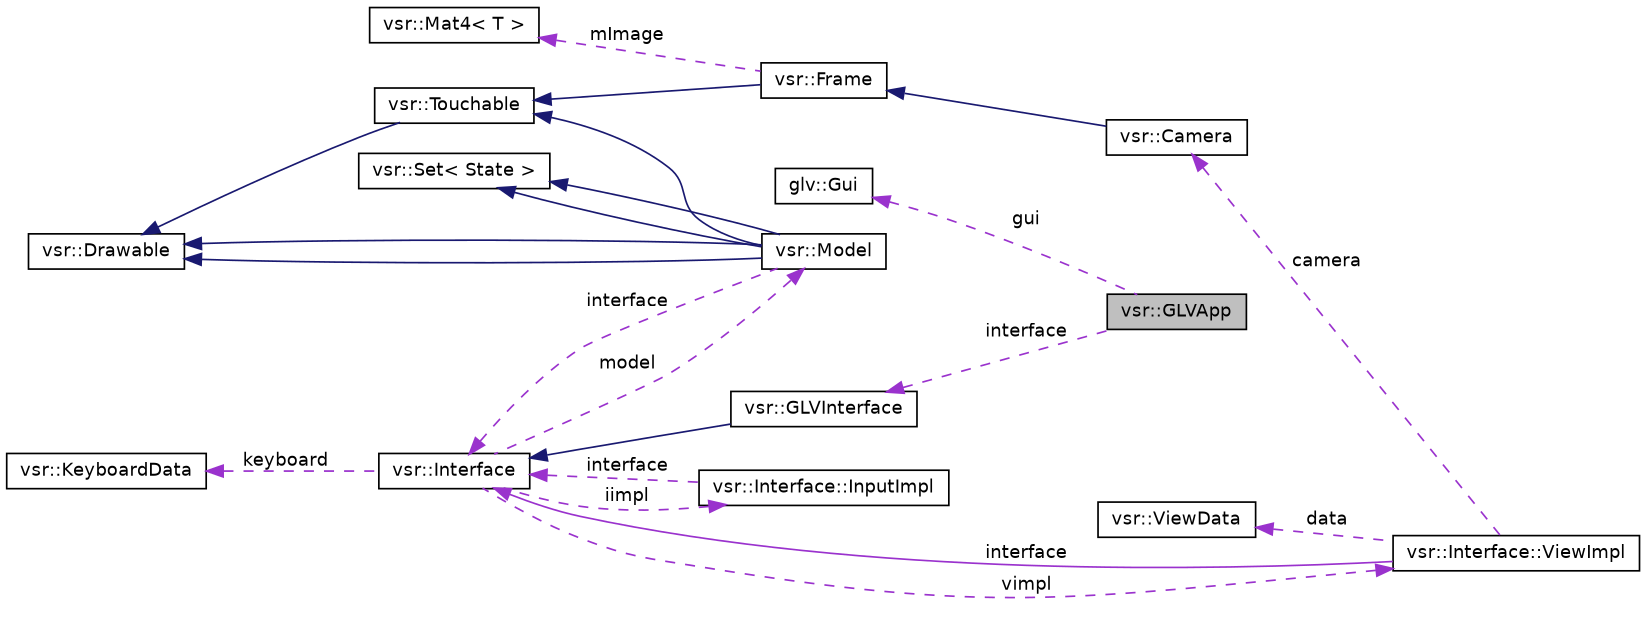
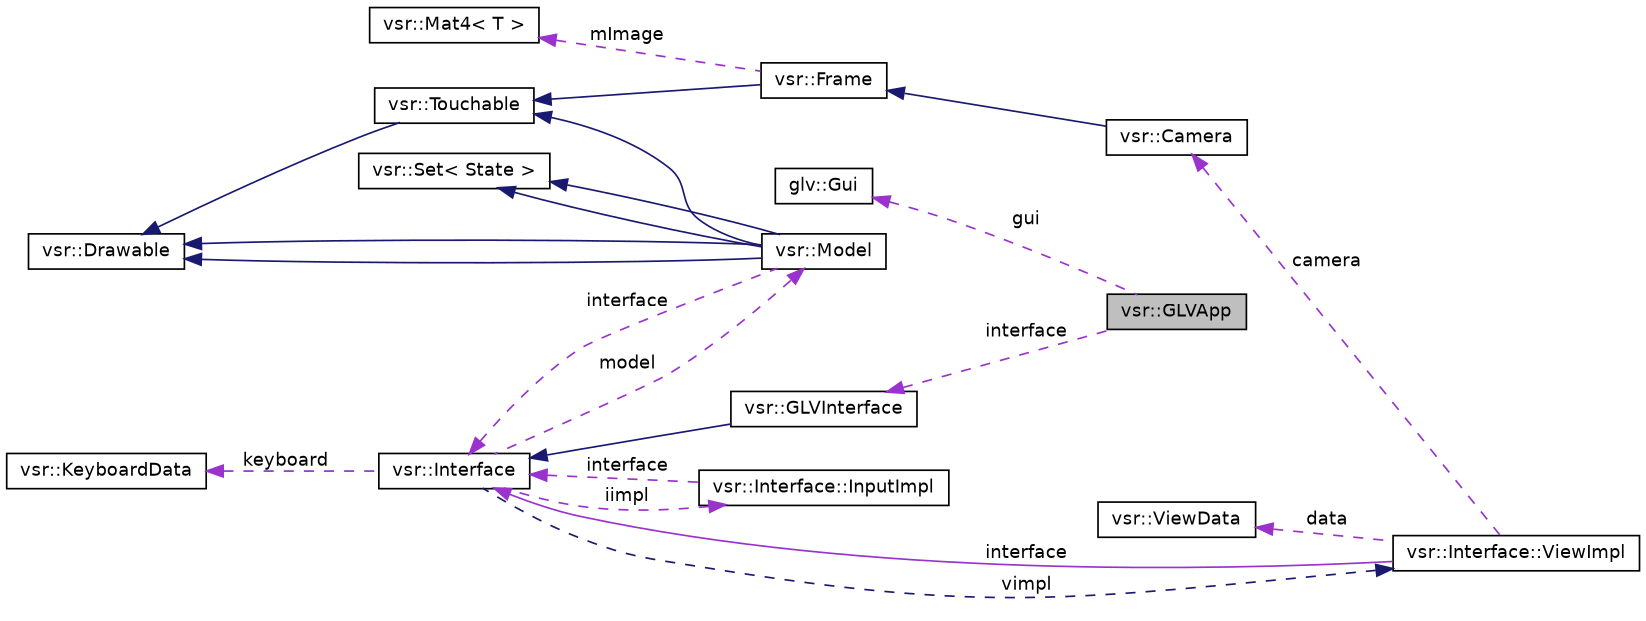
(921, 594) -> (921, 594)
